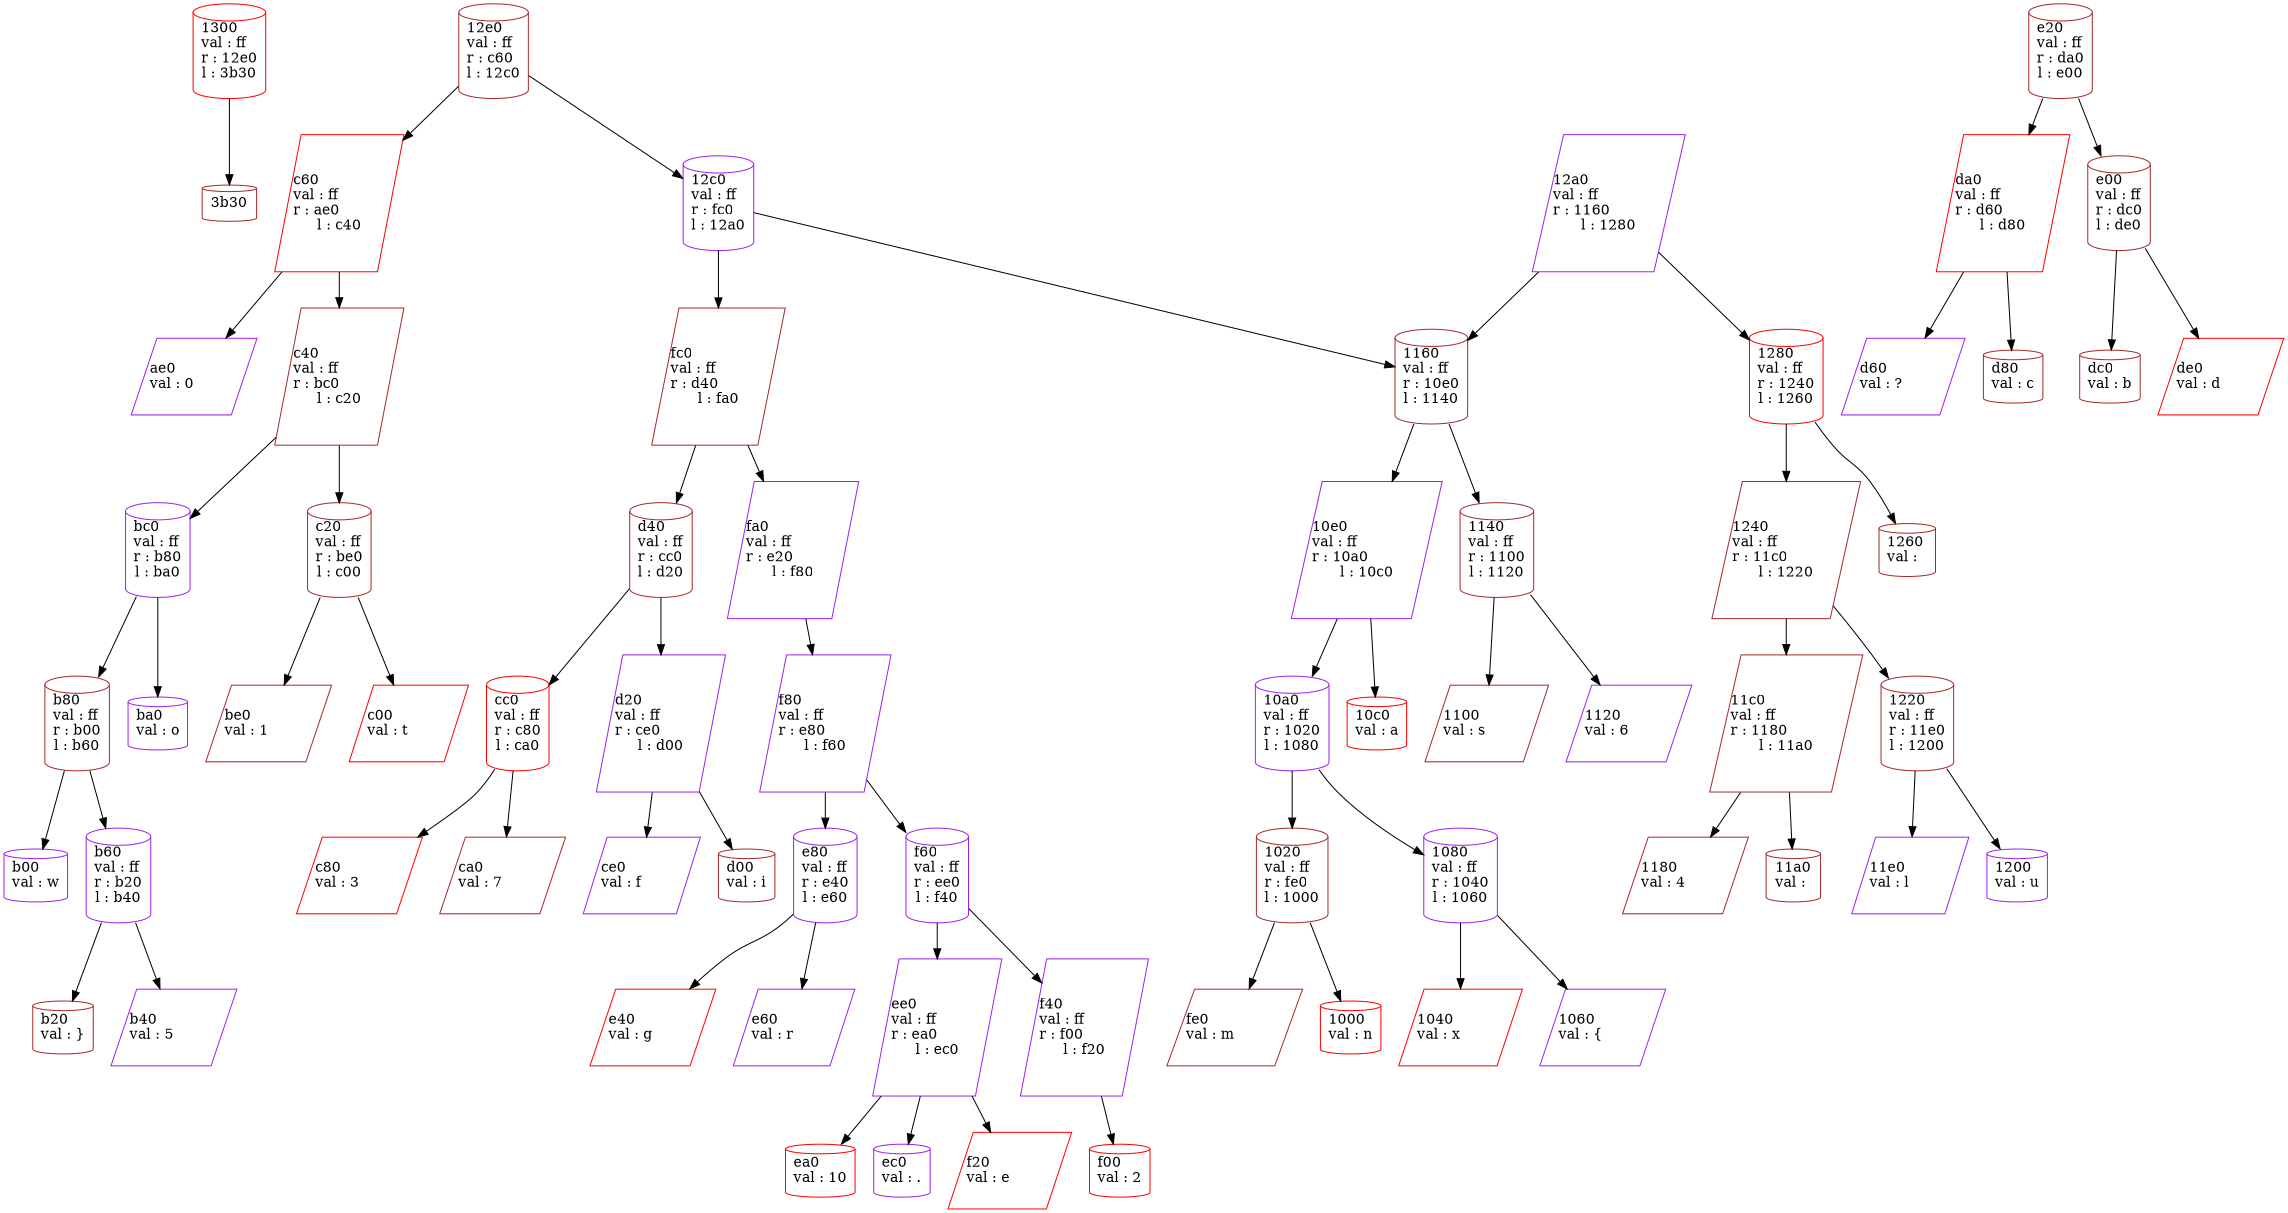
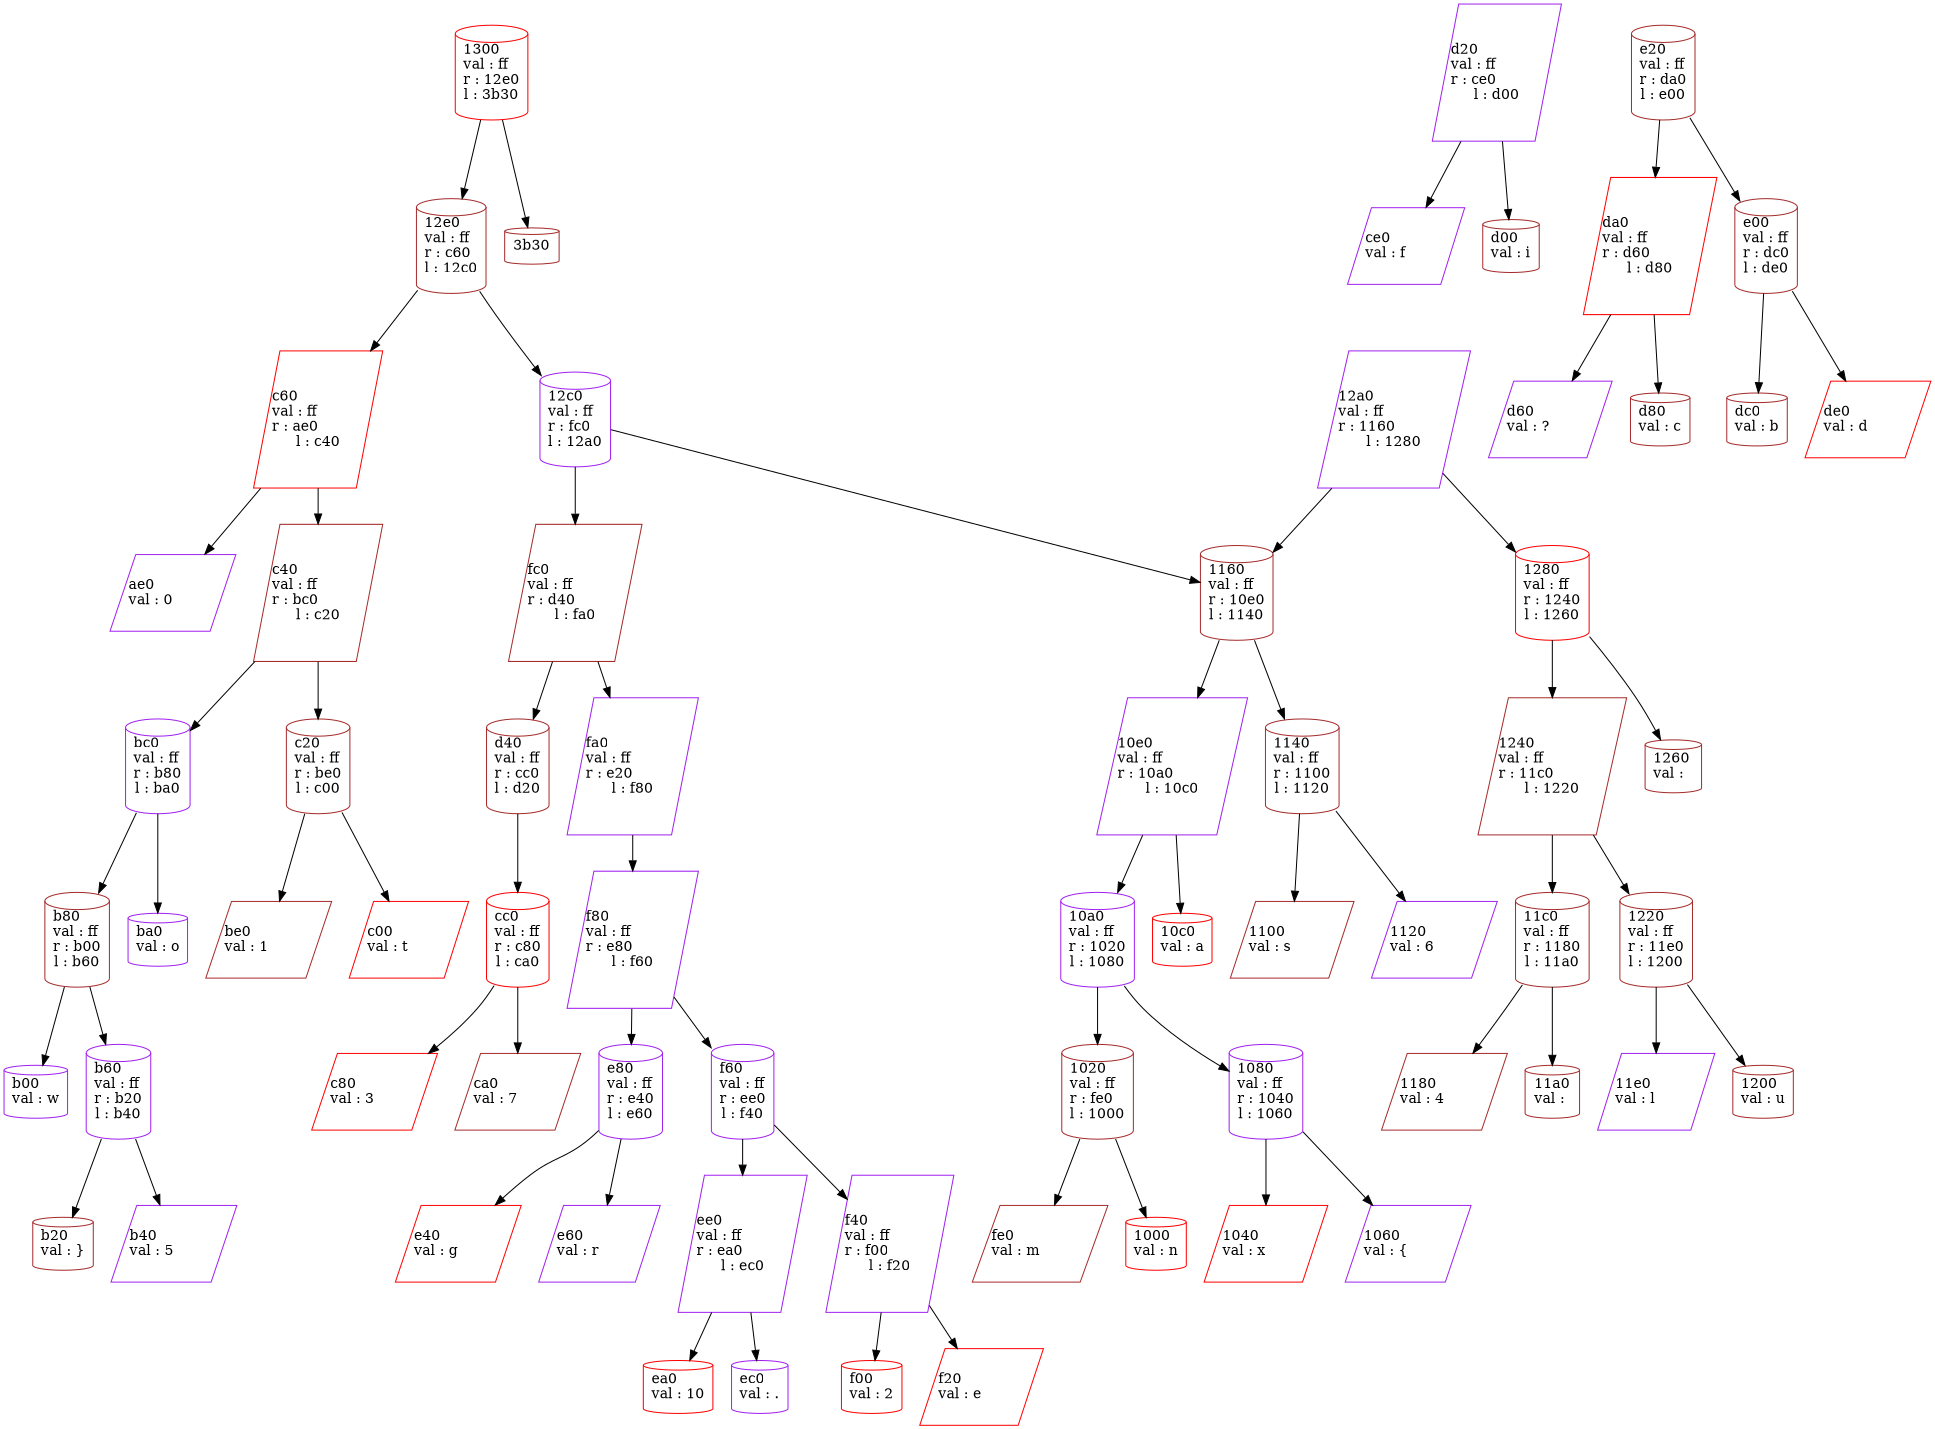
none -> (473, 154)
(661, 621) -> none
(1786, 723) -> (1552, 940)
(2017, 875) -> (1763, 1092)
(979, 1110) -> (941, 1323)
